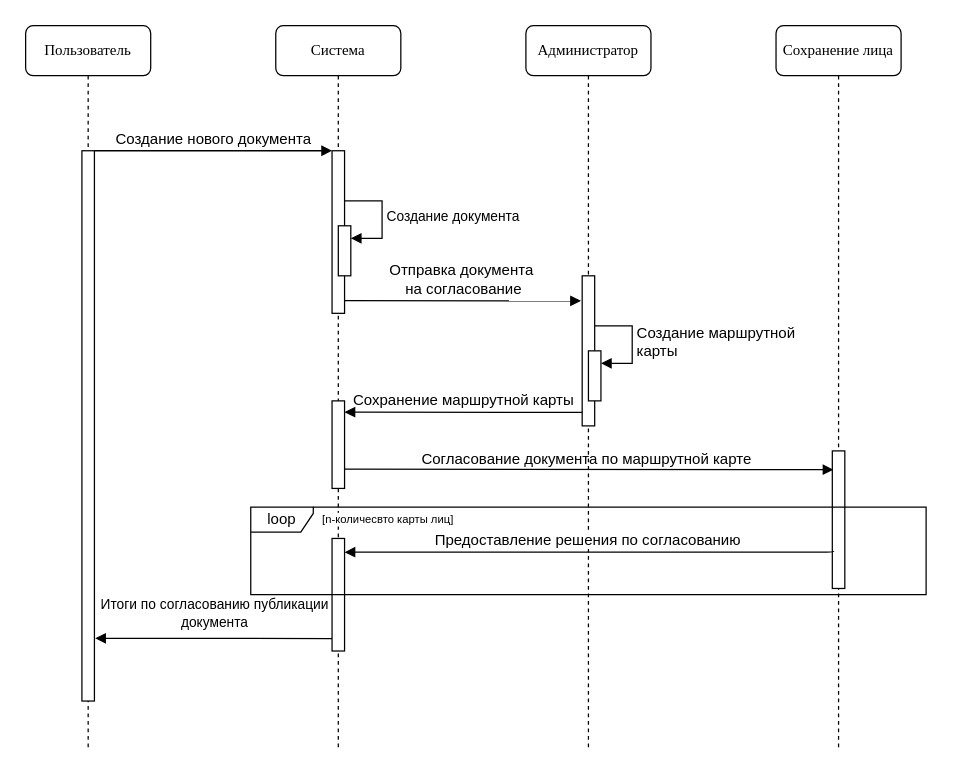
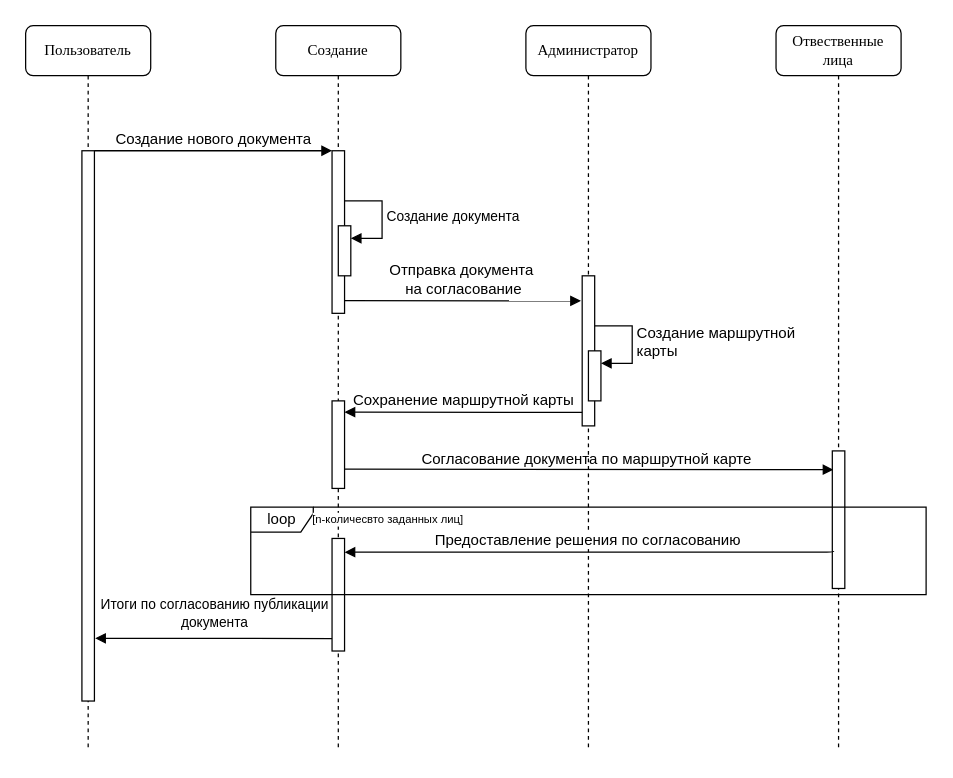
(338, 51) -> (338, 51)
(838, 51) -> (838, 51)
(388, 519) -> (388, 519)
